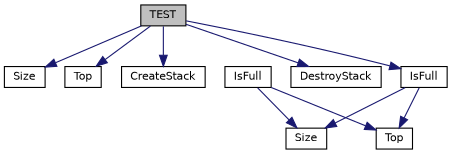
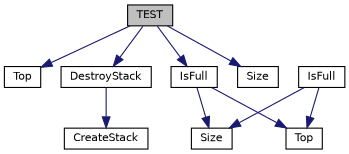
(163, 41) -> (106, 102)
